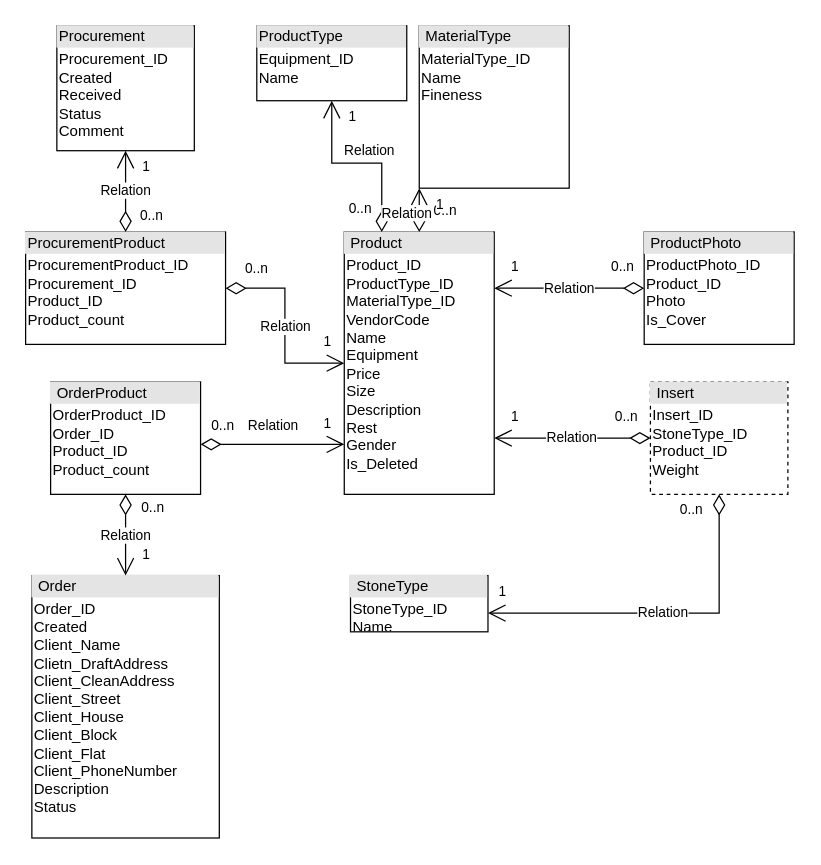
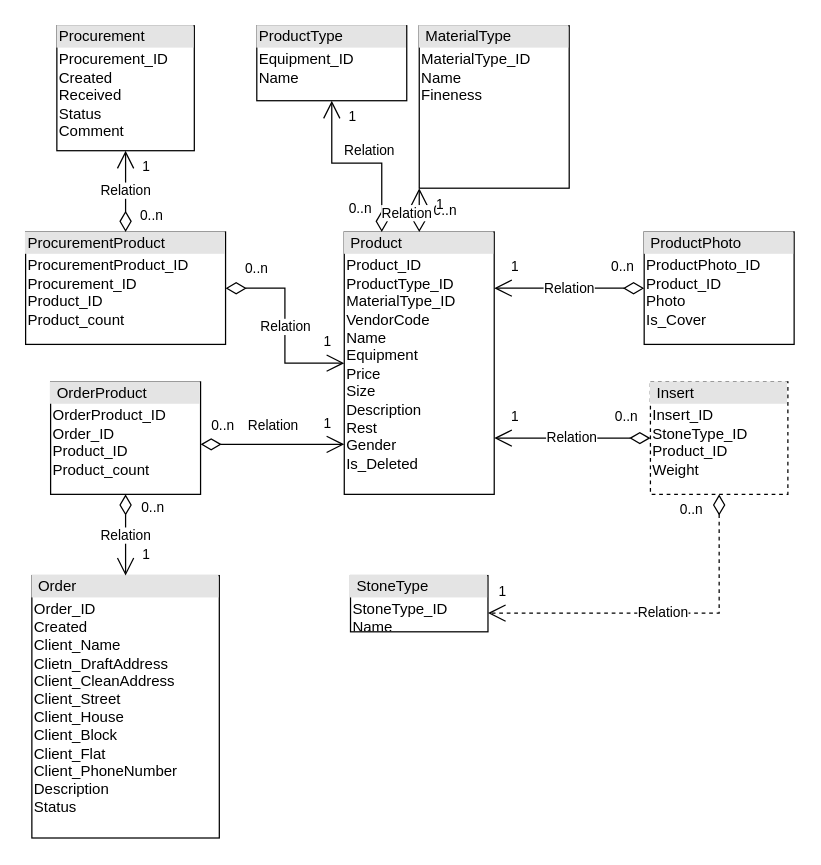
(565, 613) -> (565, 613)
